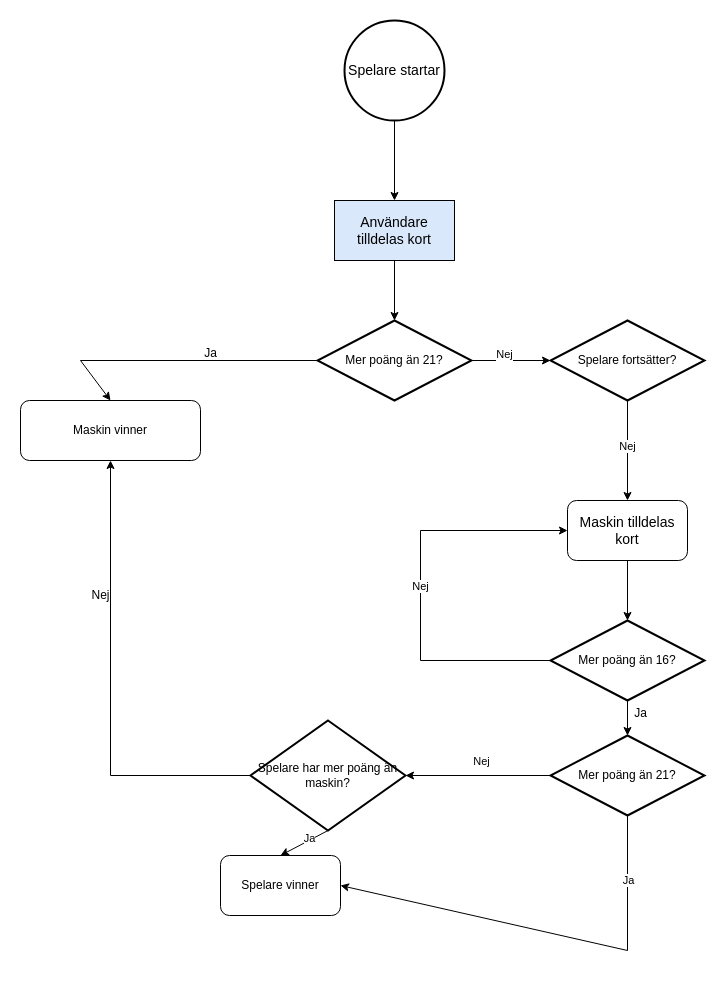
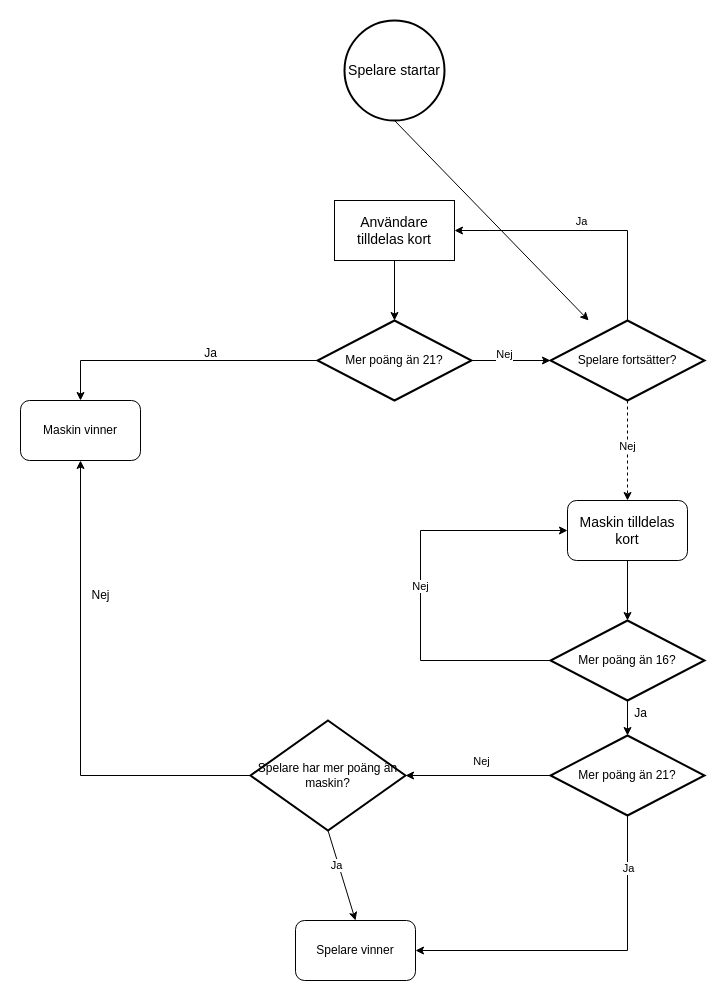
(395, 157) -> (489, 218)
(395, 231) -> (395, 231)
none -> (589, 231)
(111, 431) -> (81, 431)
(628, 471) -> (628, 471)
(281, 886) -> (356, 951)
